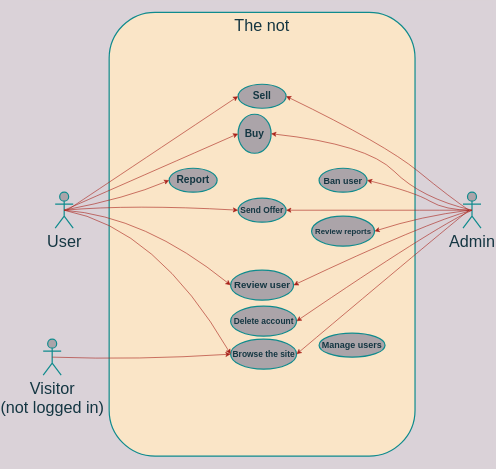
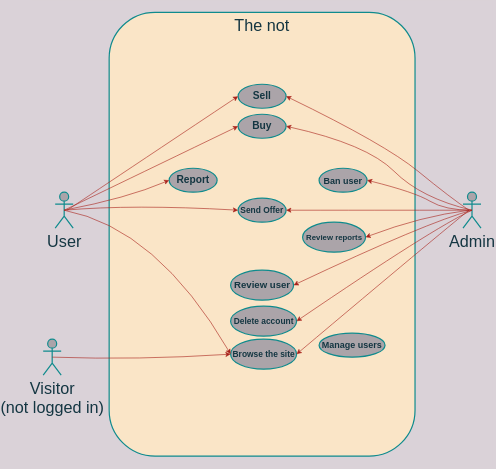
(254, 134) -> (262, 126)
(343, 231) -> (334, 237)
(194, 259) -> none
